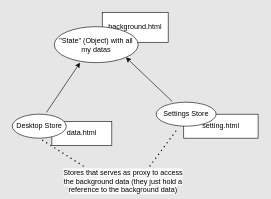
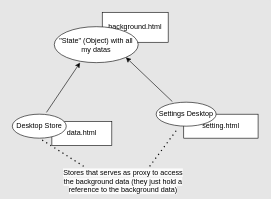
(186, 114) -> (186, 114)
